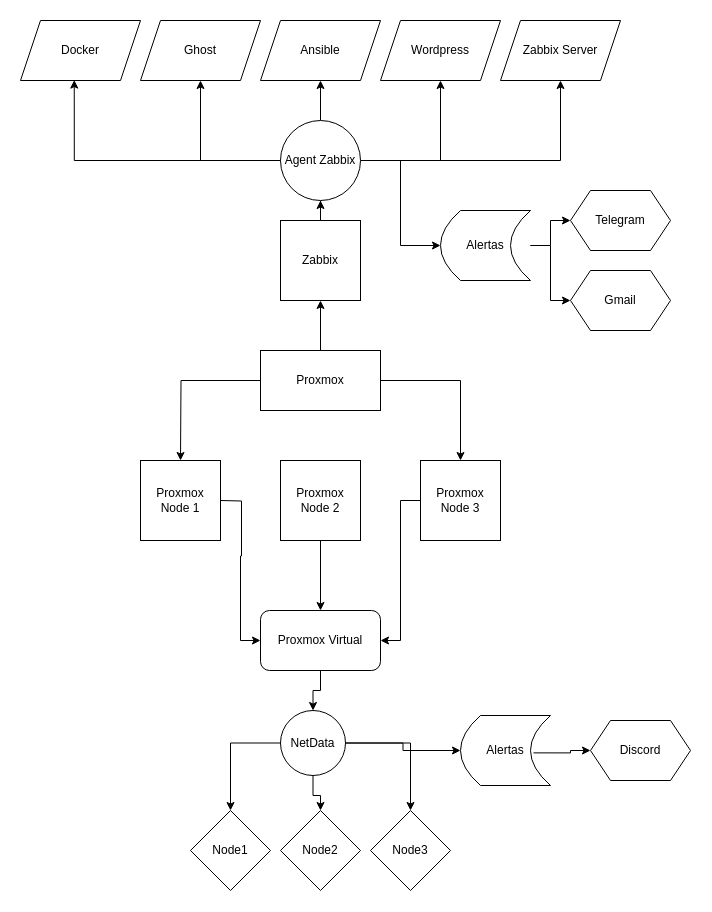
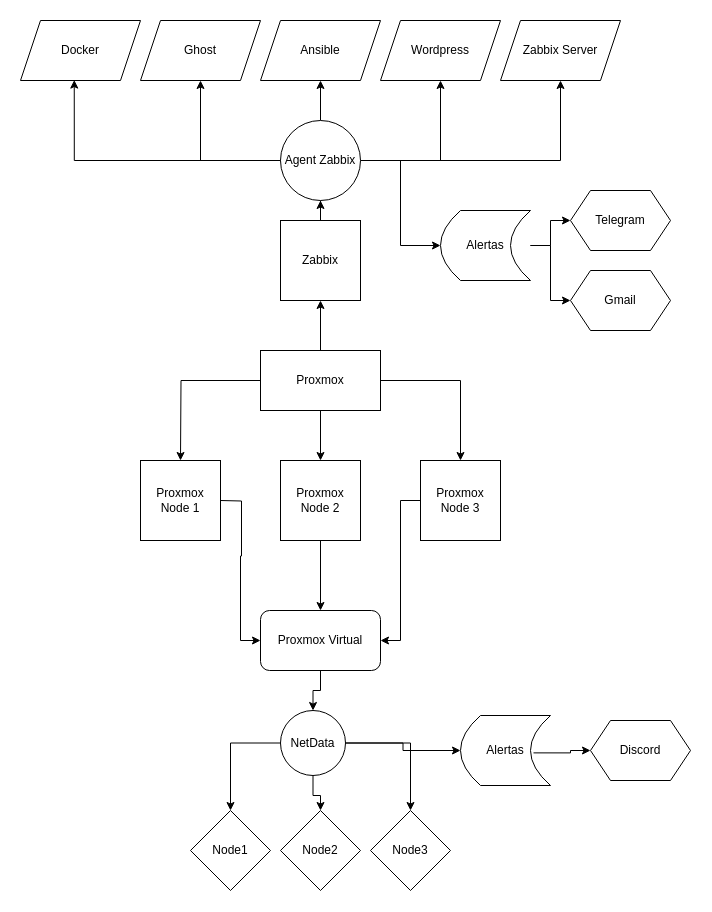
none -> (321, 432)
